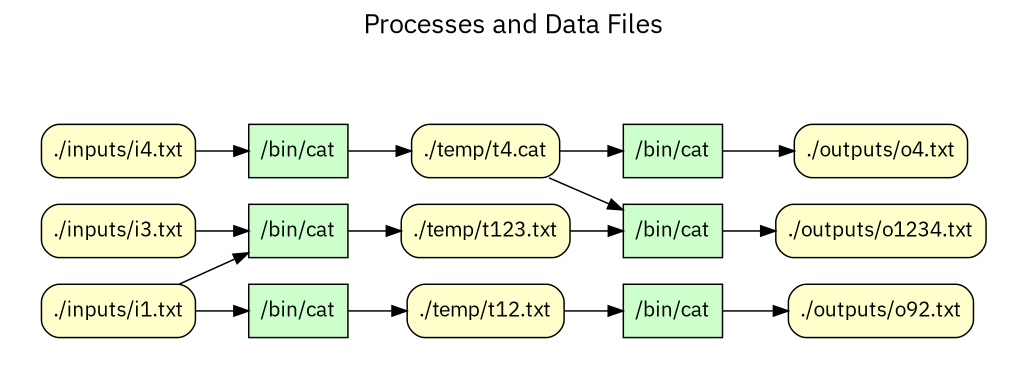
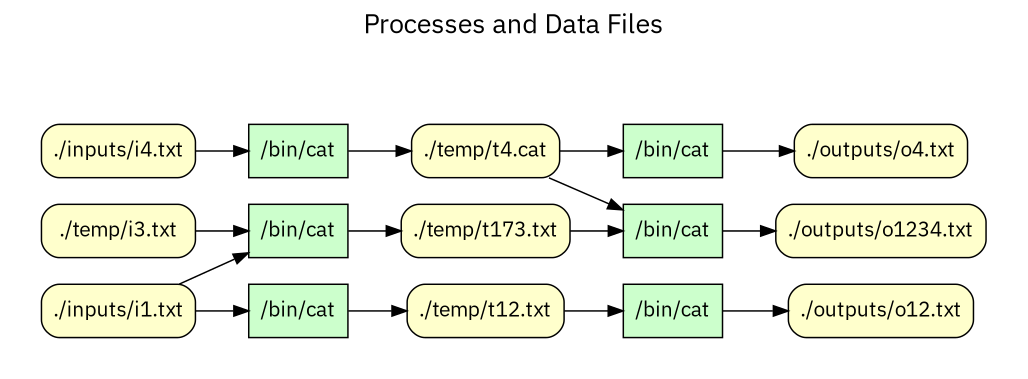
(118, 231) -> (118, 231)
(486, 231) -> (486, 231)
(881, 311) -> (881, 311)
